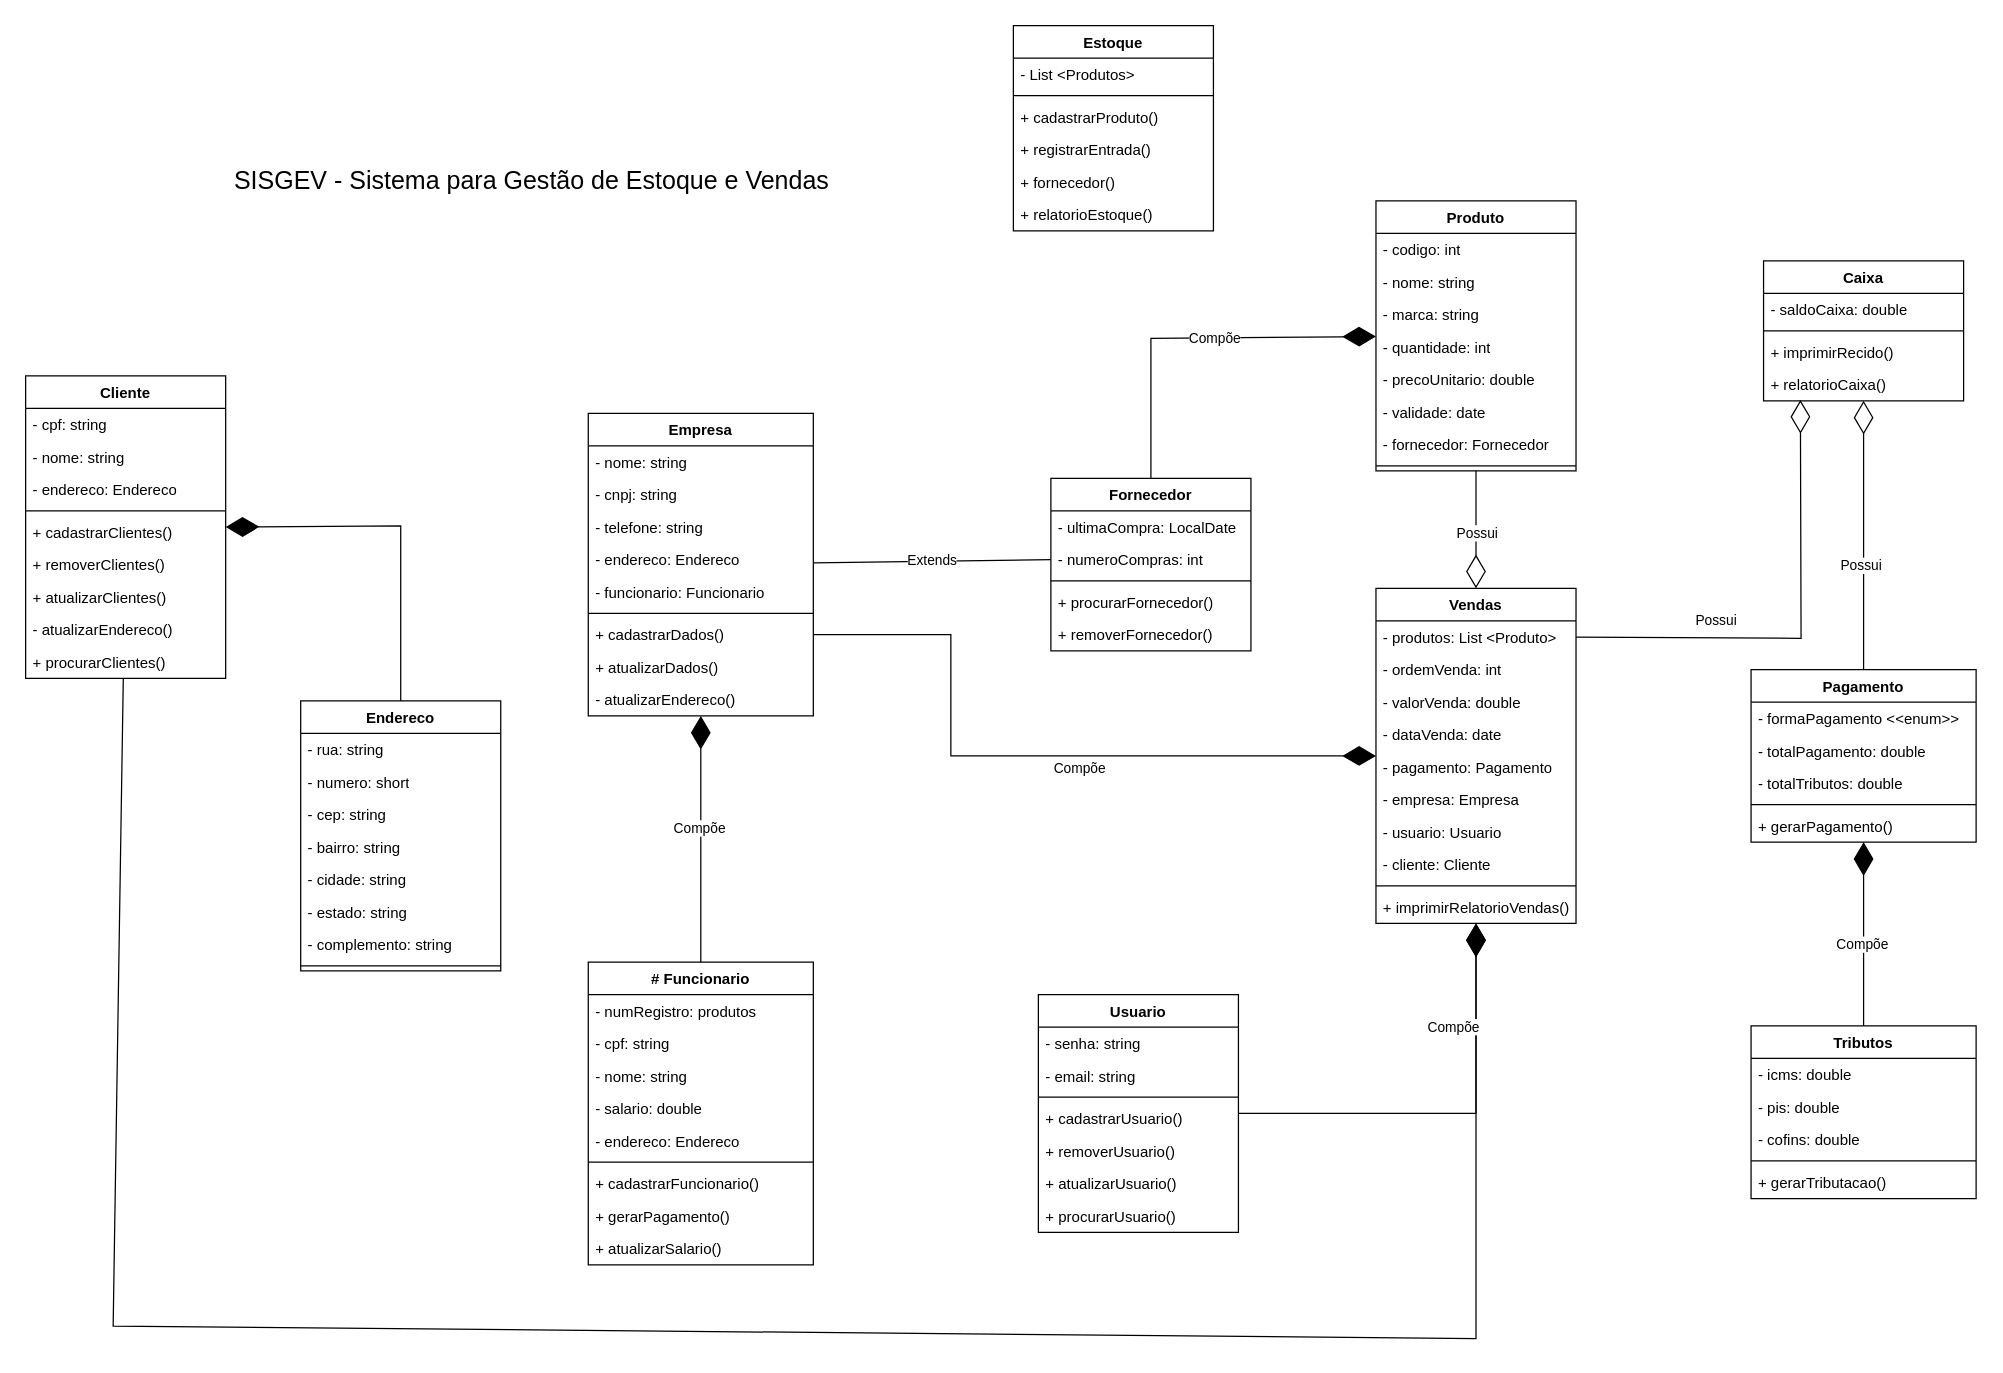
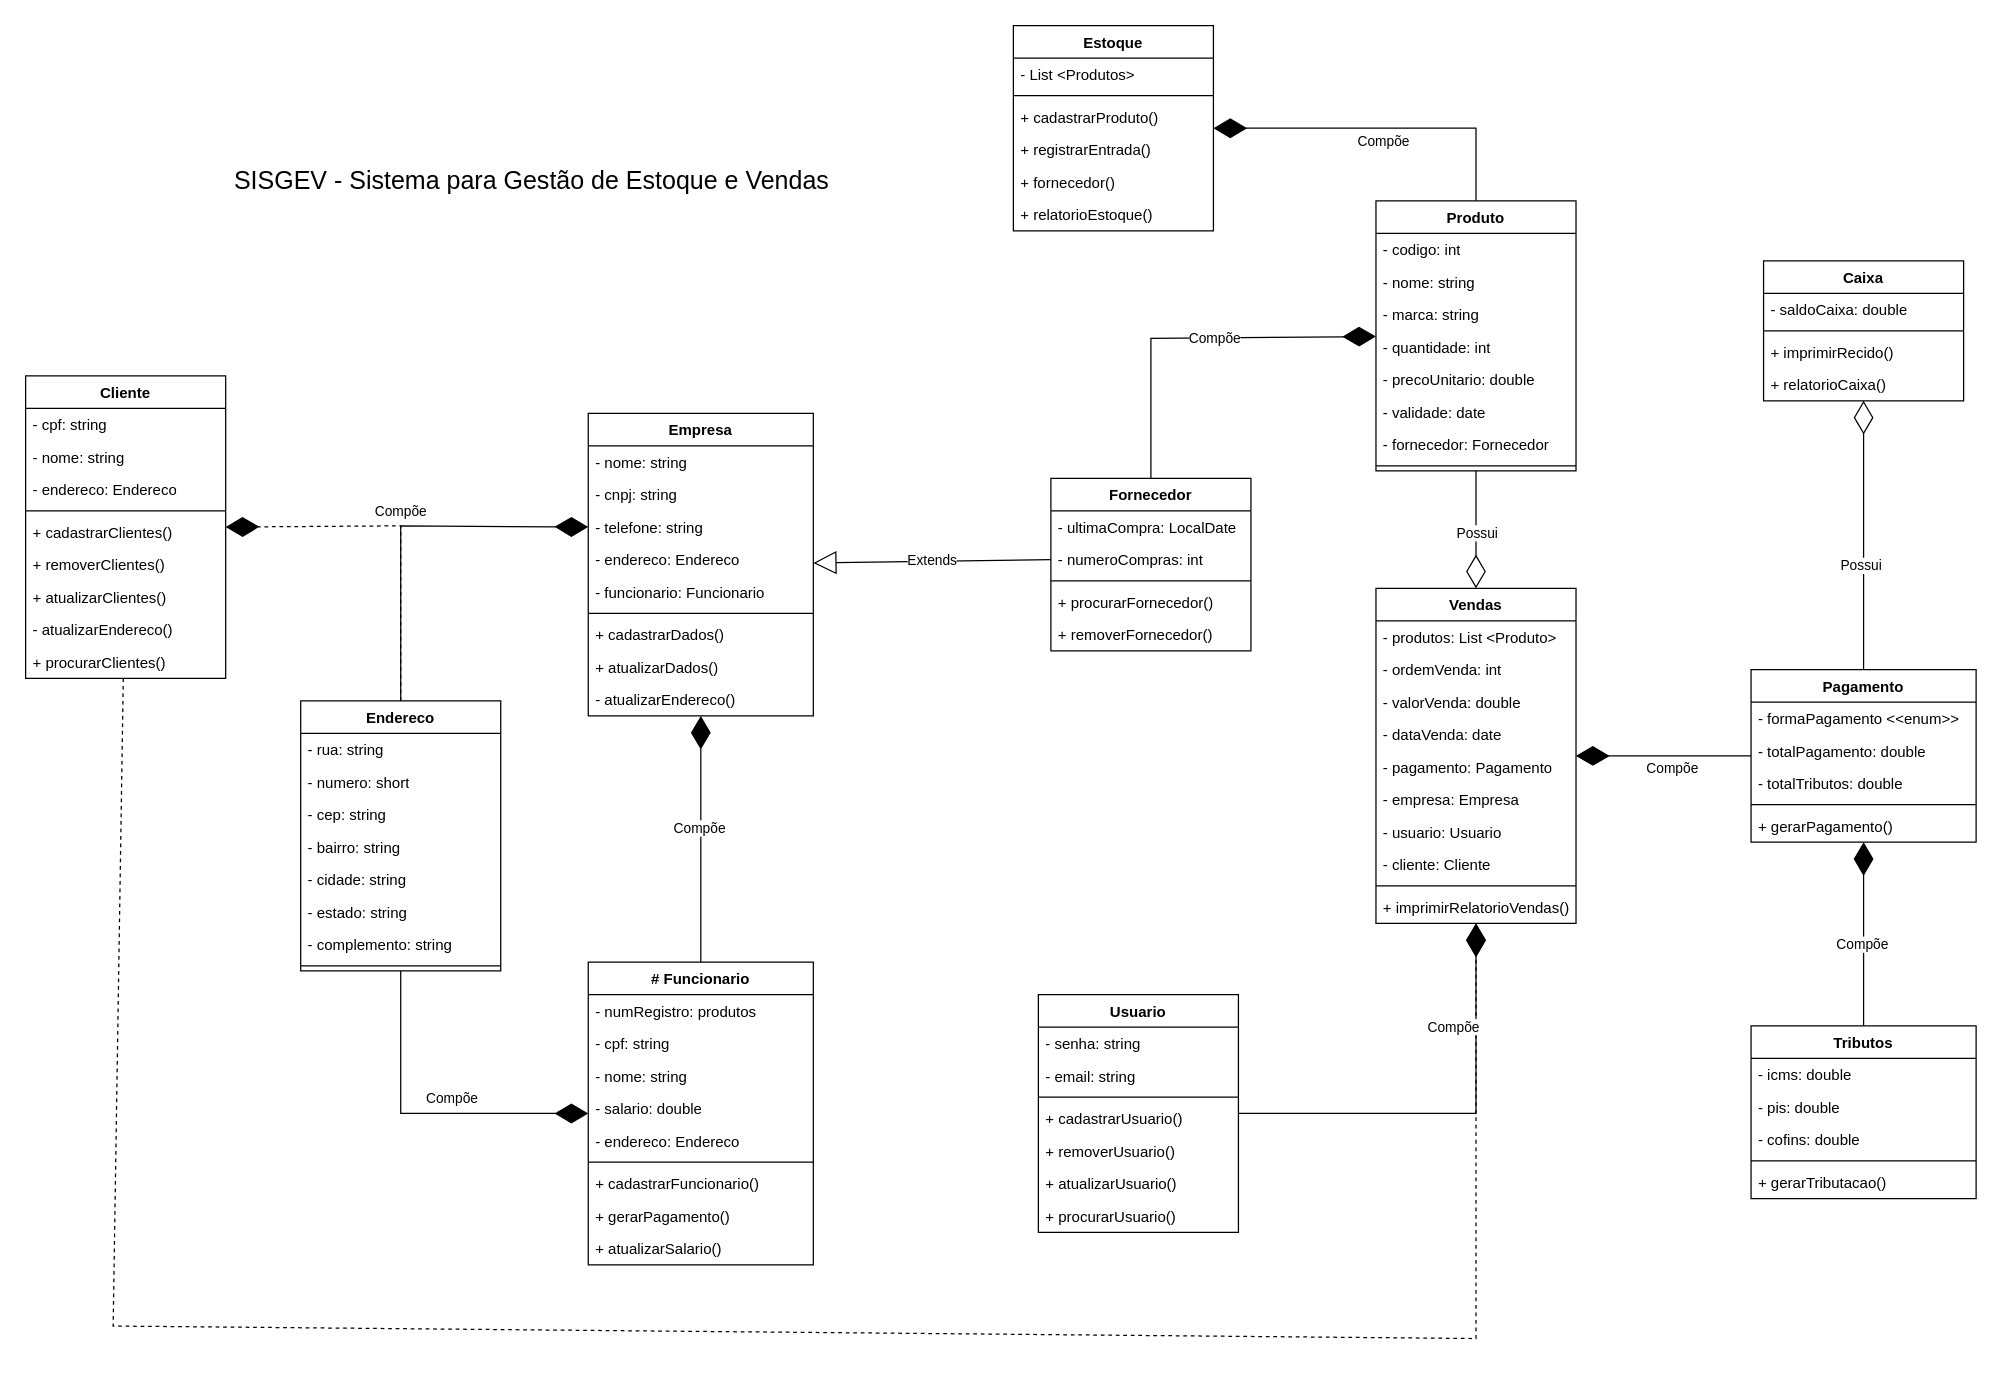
none -> (1397, 128)
(328, 526) -> (328, 526)
none -> (479, 526)
(827, 563) -> (837, 562)
(1791, 638) -> none
(1019, 756) -> none
none -> (1678, 756)
none -> (408, 1113)
(584, 1330) -> (584, 1330)
